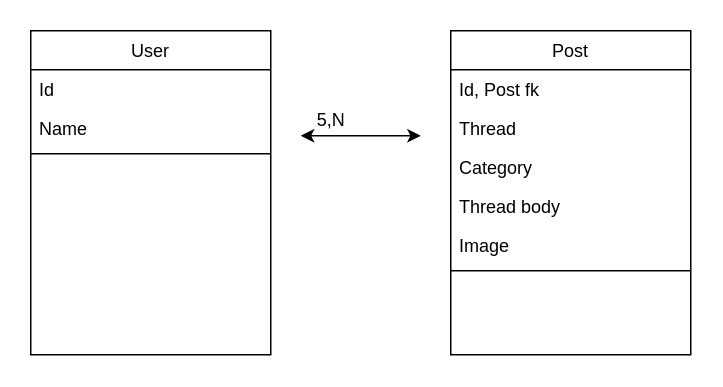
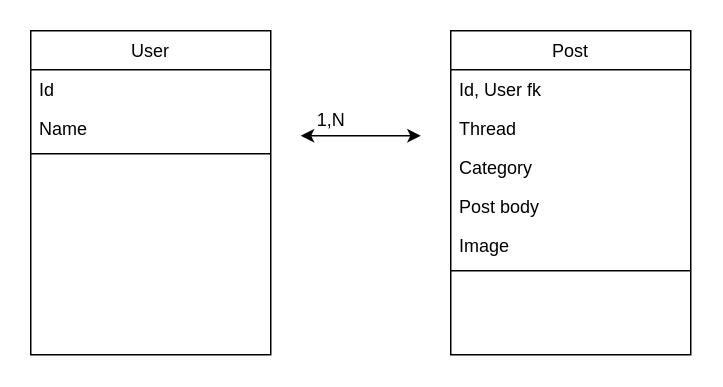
(507, 90) -> (507, 90)
(332, 121) -> (332, 121)
(512, 207) -> (502, 207)
